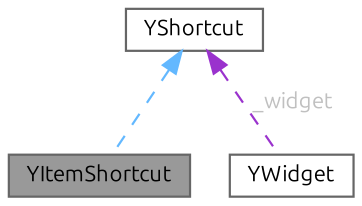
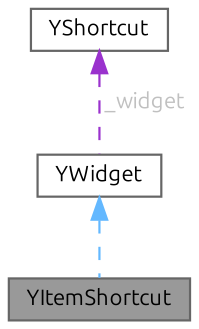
(141, 112) -> (99, 249)
